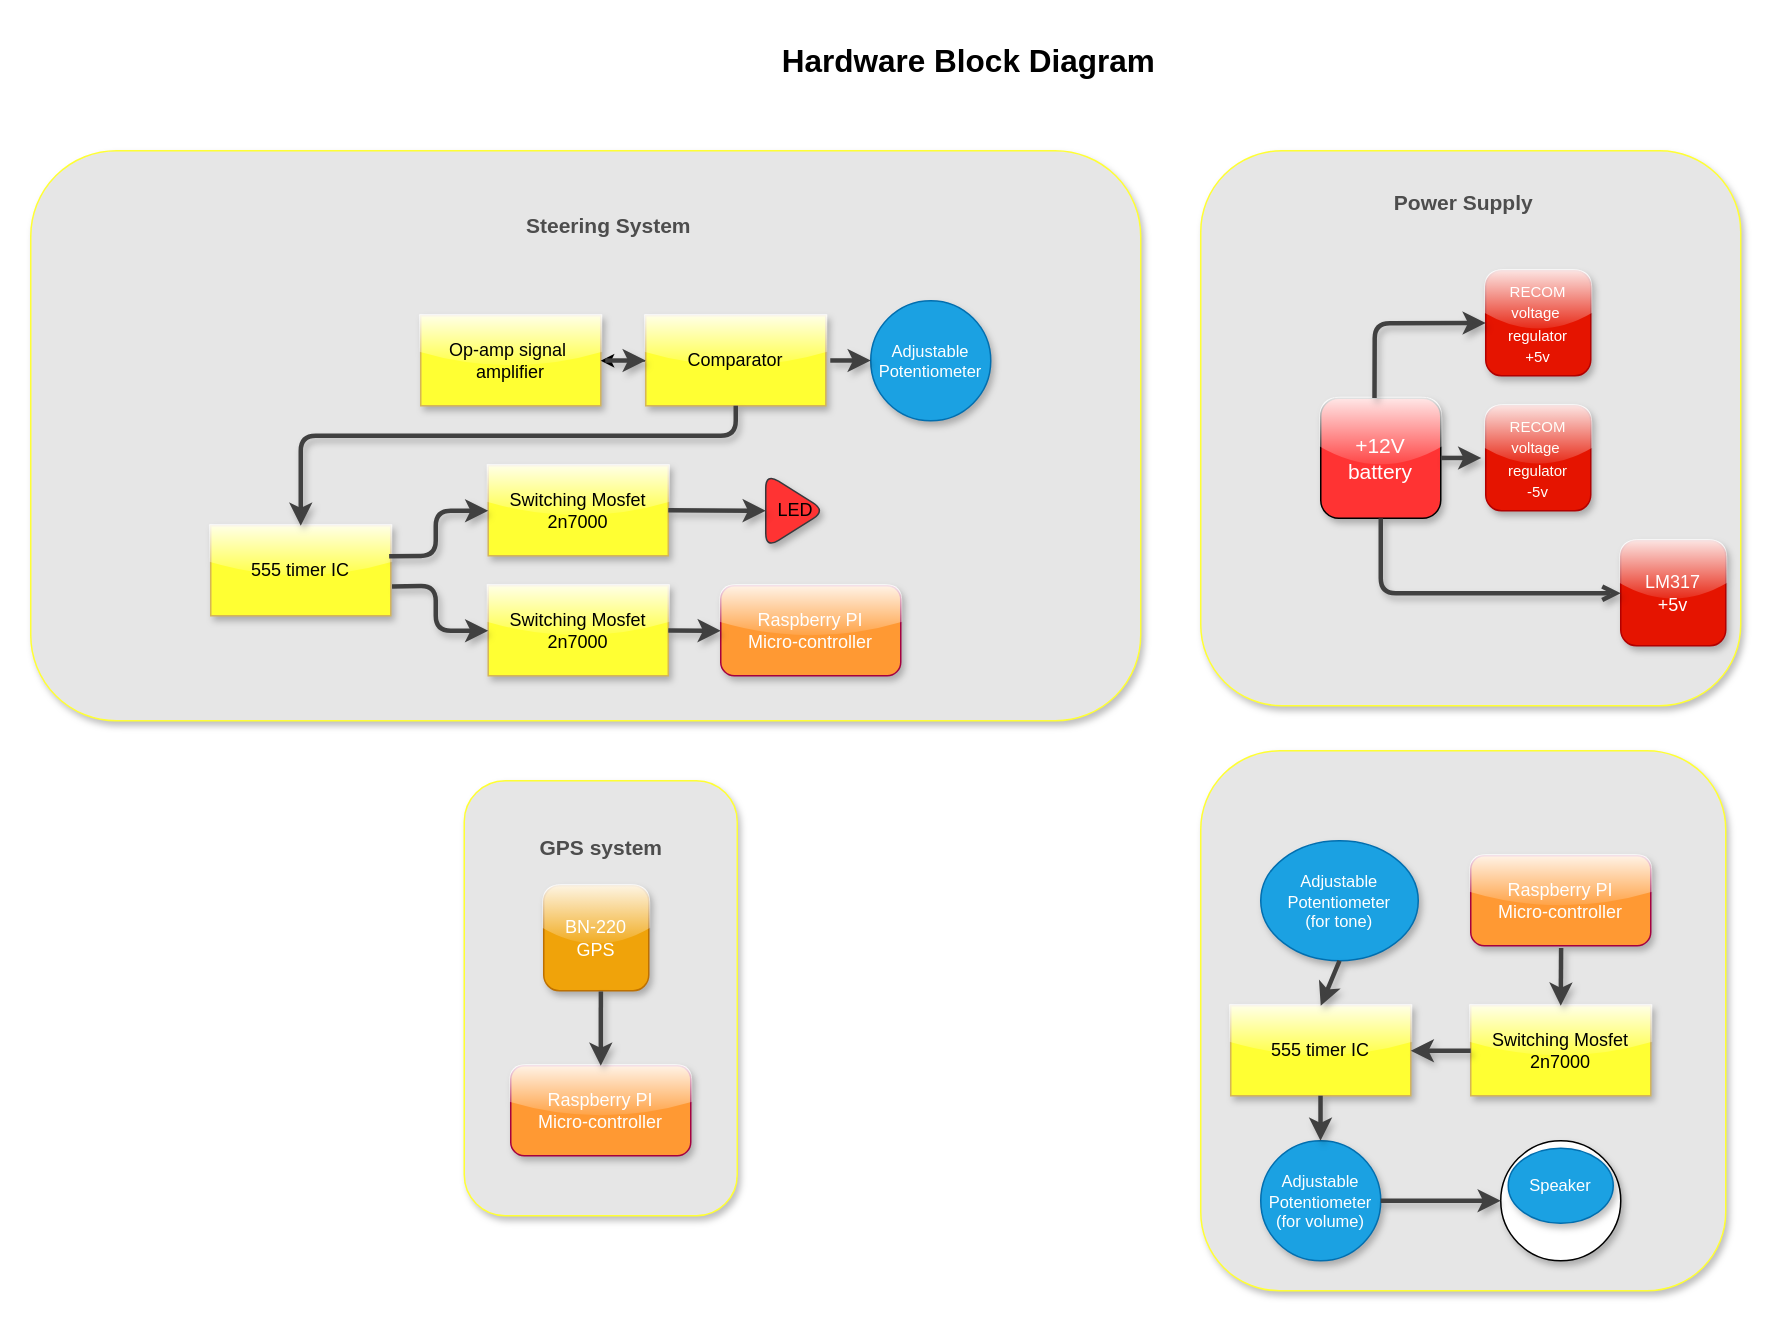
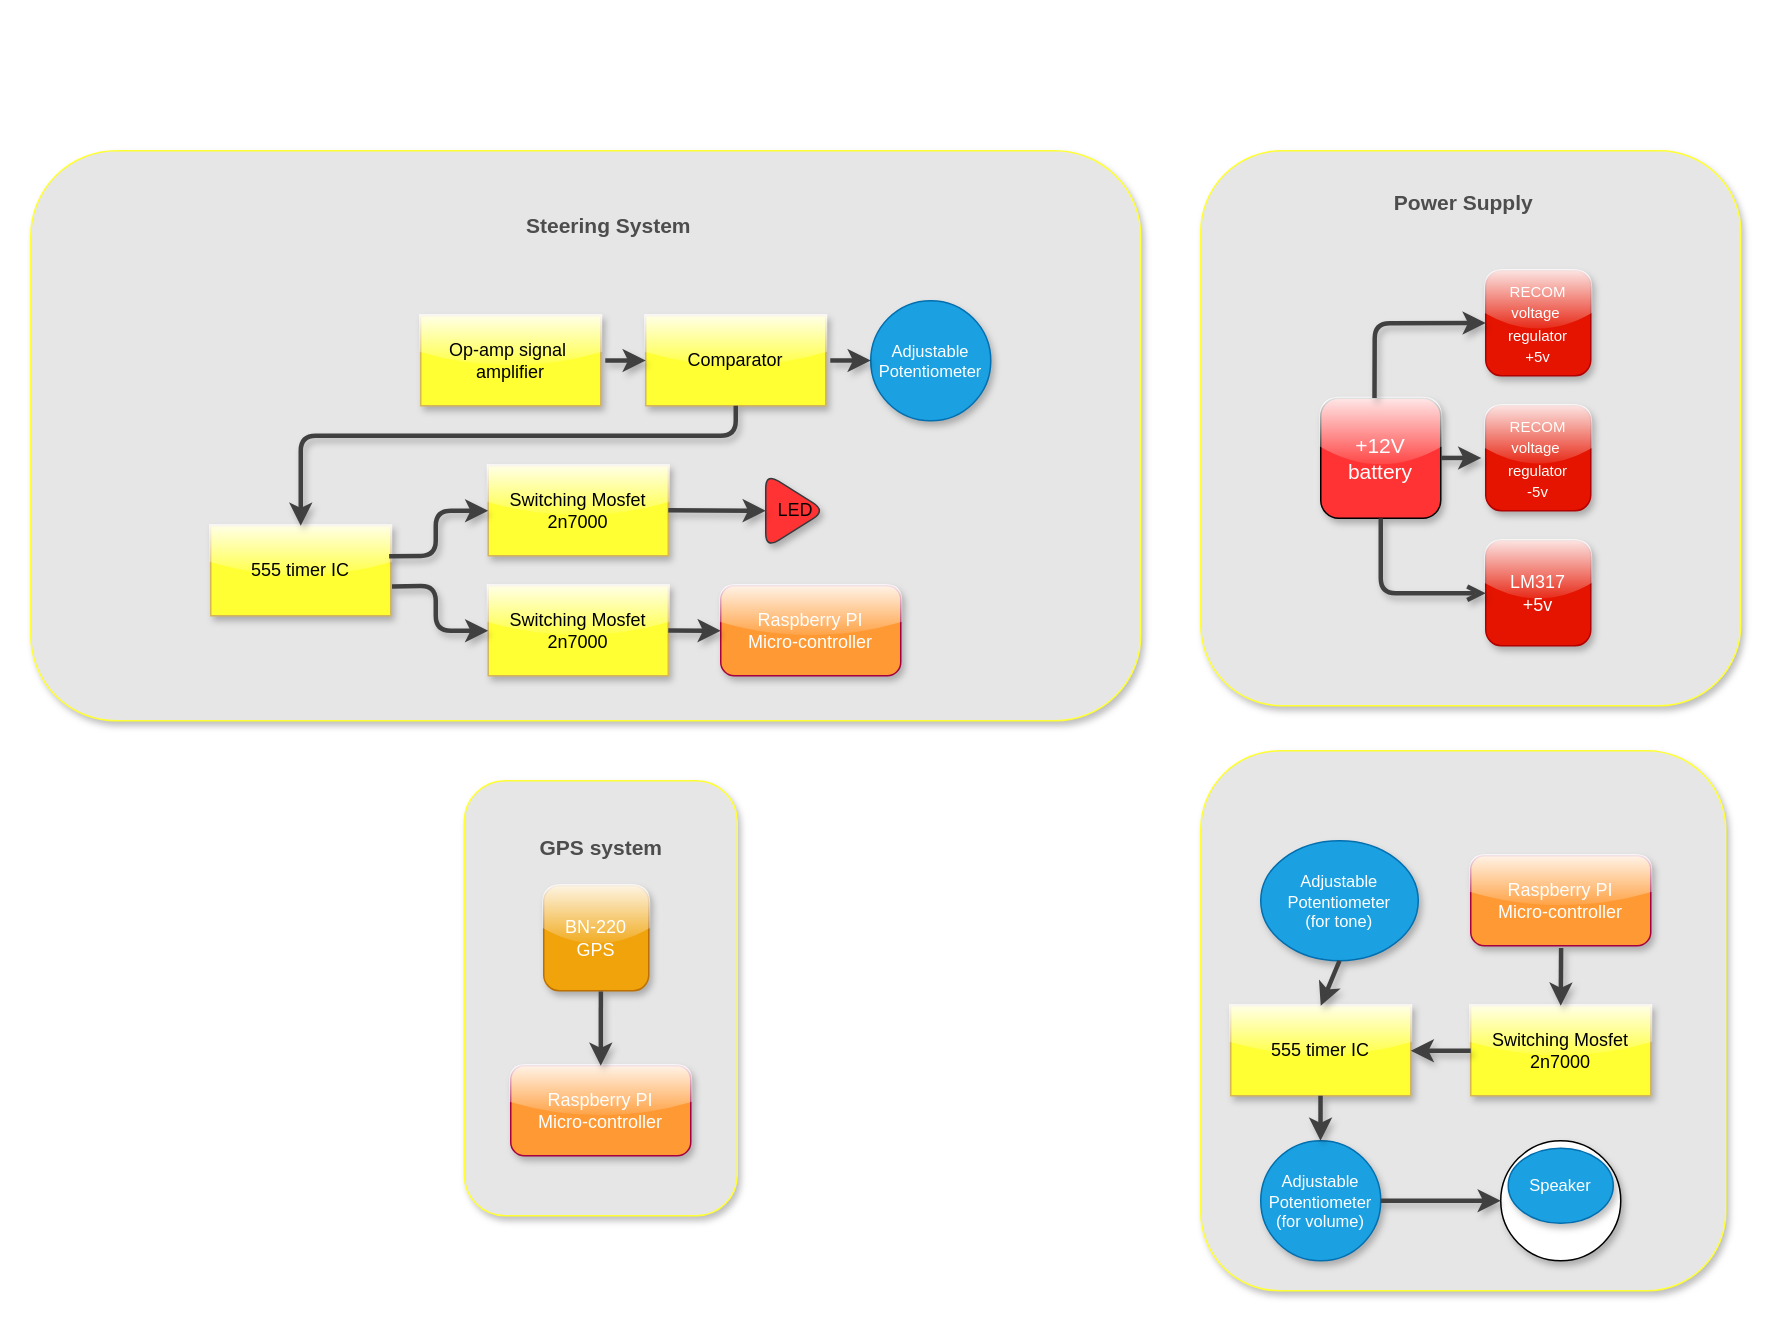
(968, 61) -> none
(644, 361) -> none
(1673, 593) -> (1538, 593)
